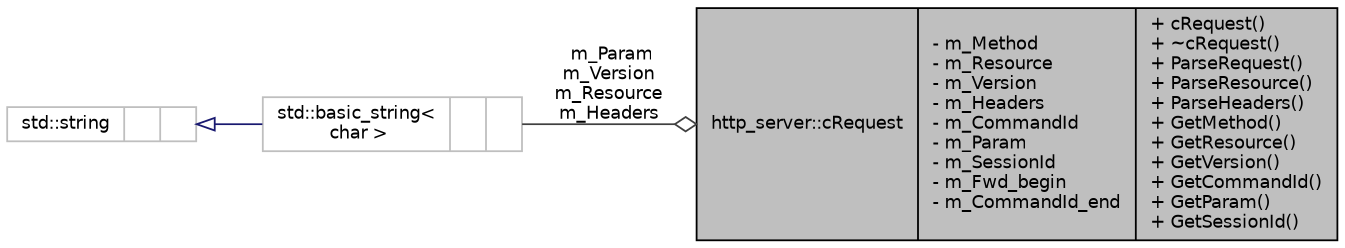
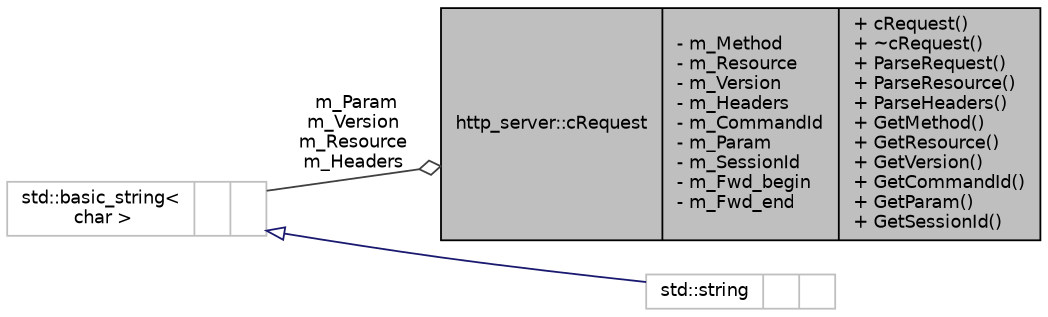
(239, 124) -> (465, 261)
(1027, 202) -> (736, 202)
